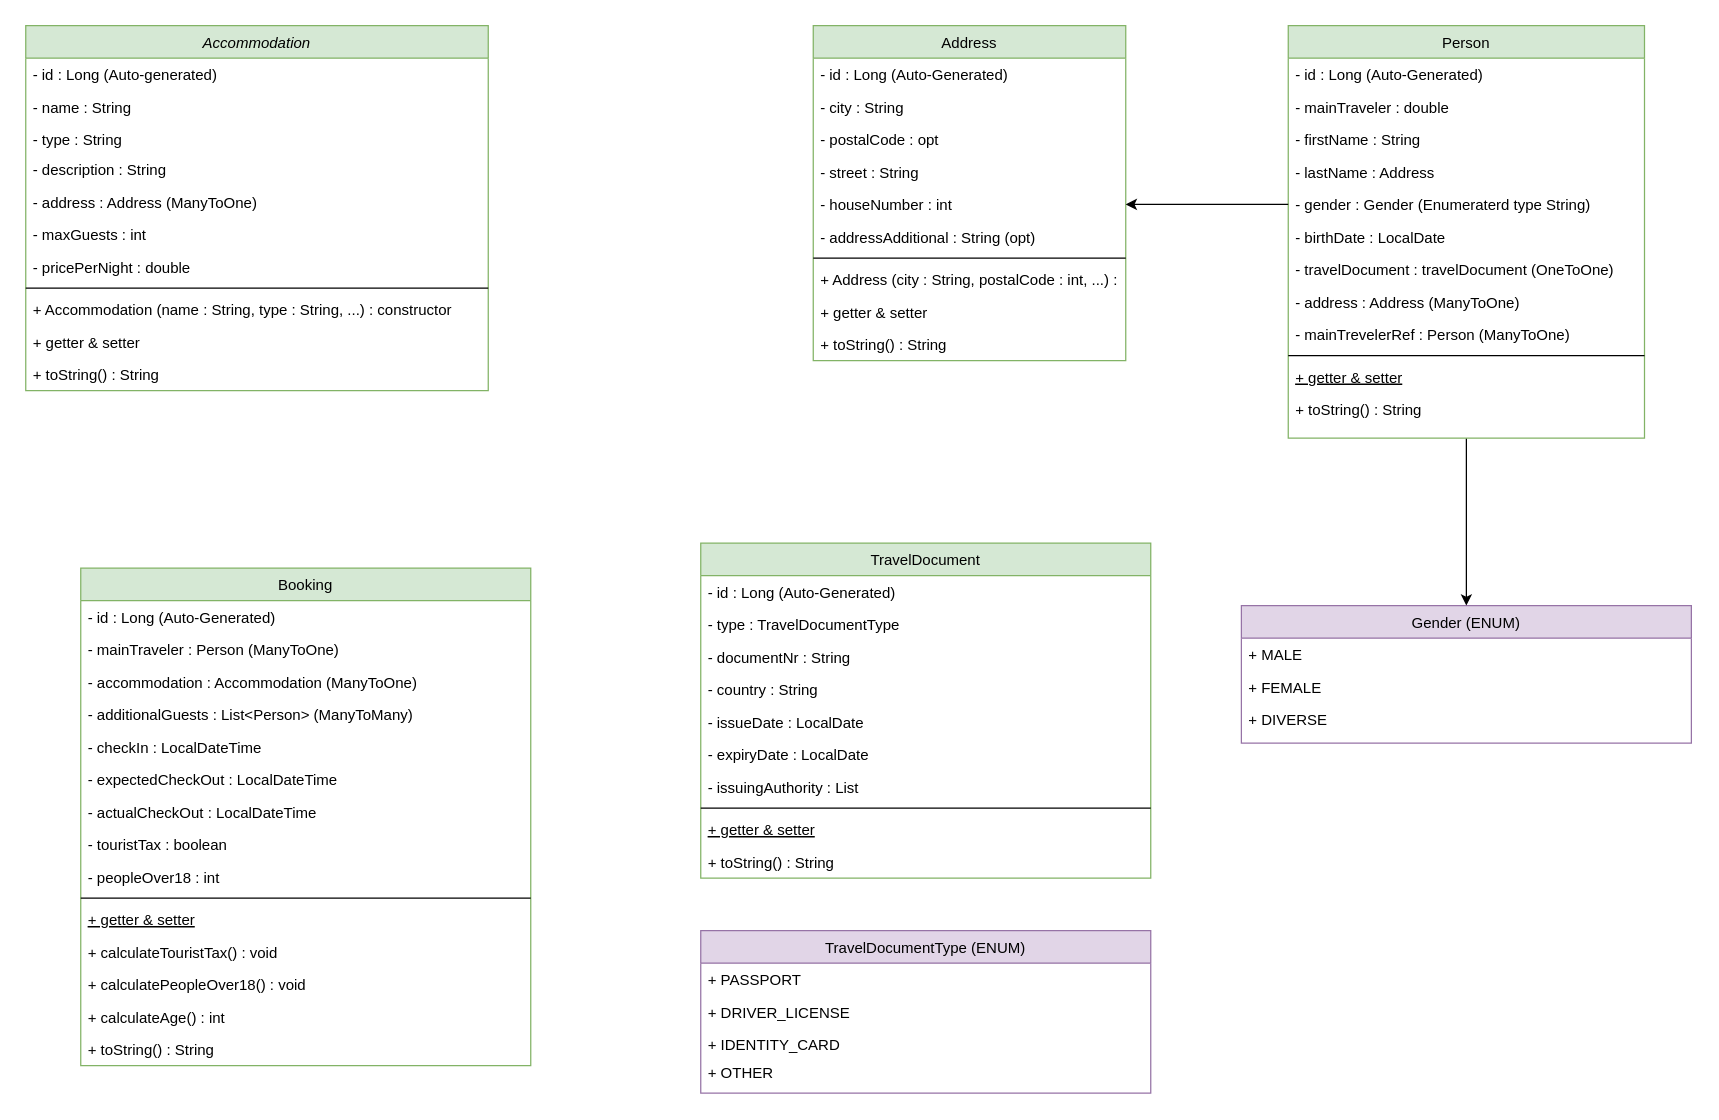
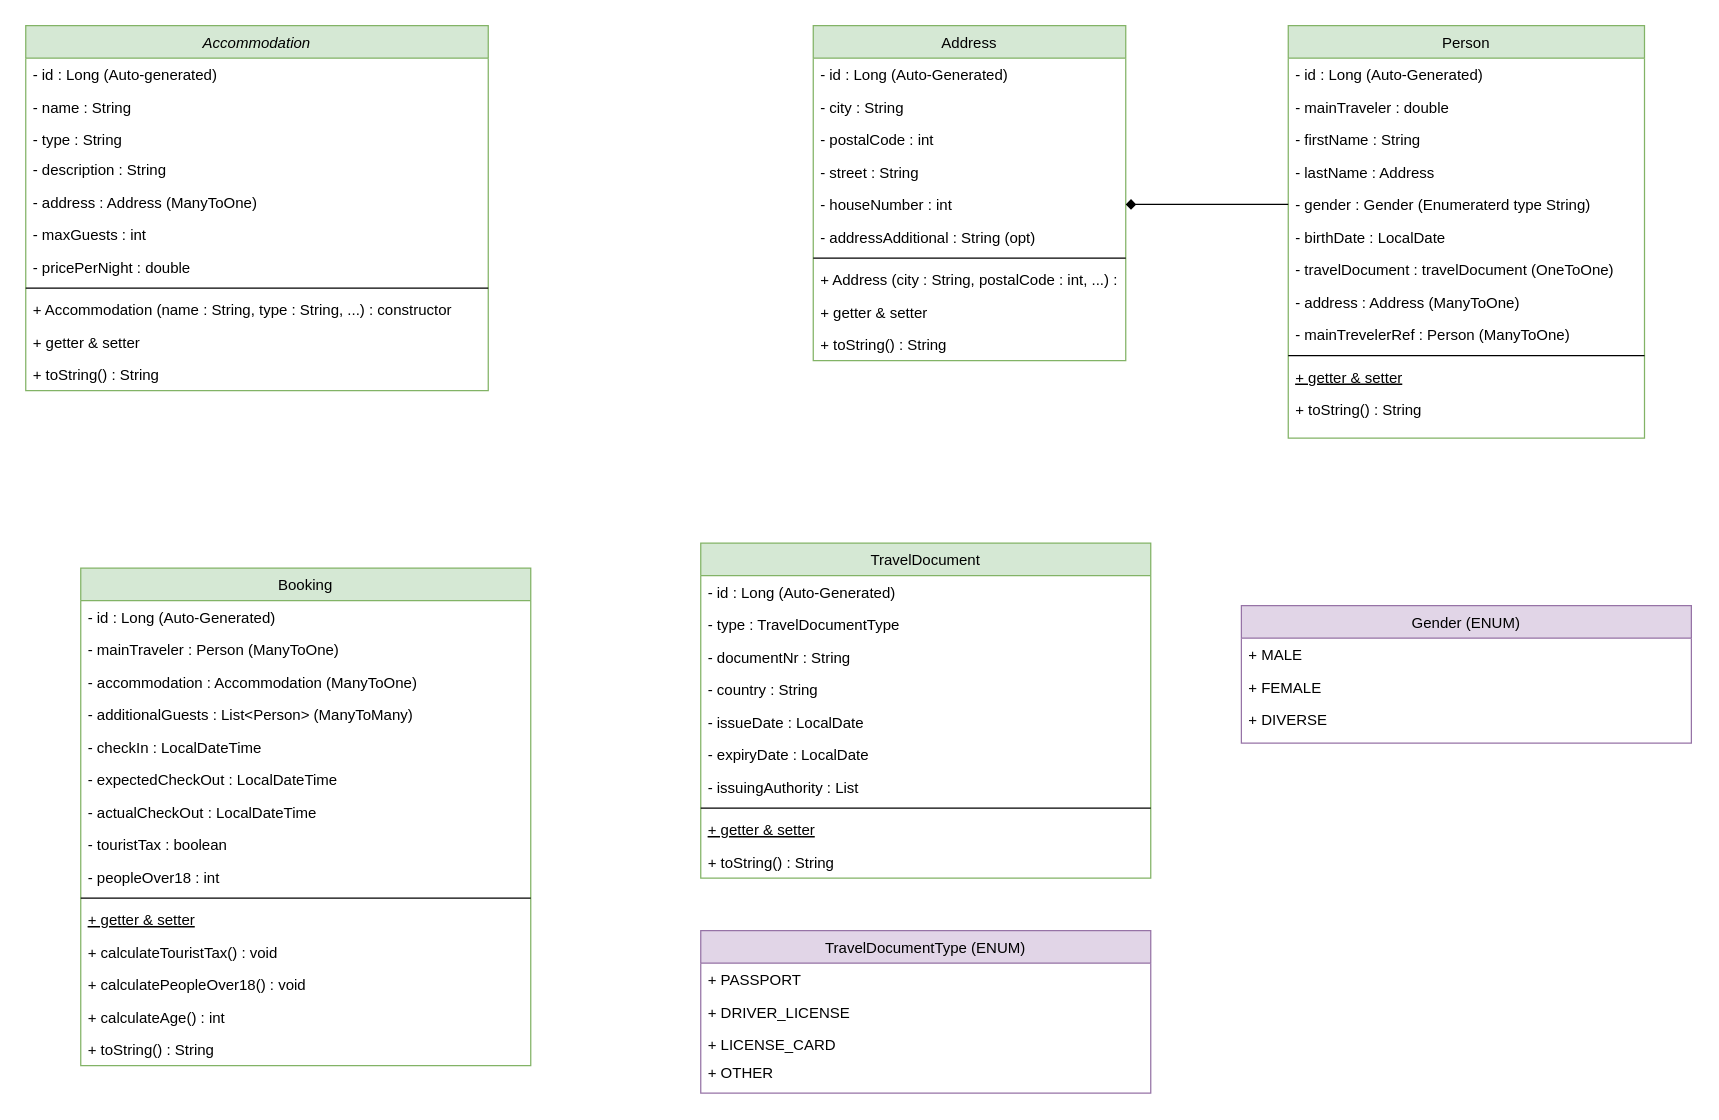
(886, 140) -> (884, 140)
(1136, 204) -> (1136, 204)
(1466, 519) -> none
(769, 1045) -> (764, 1045)
